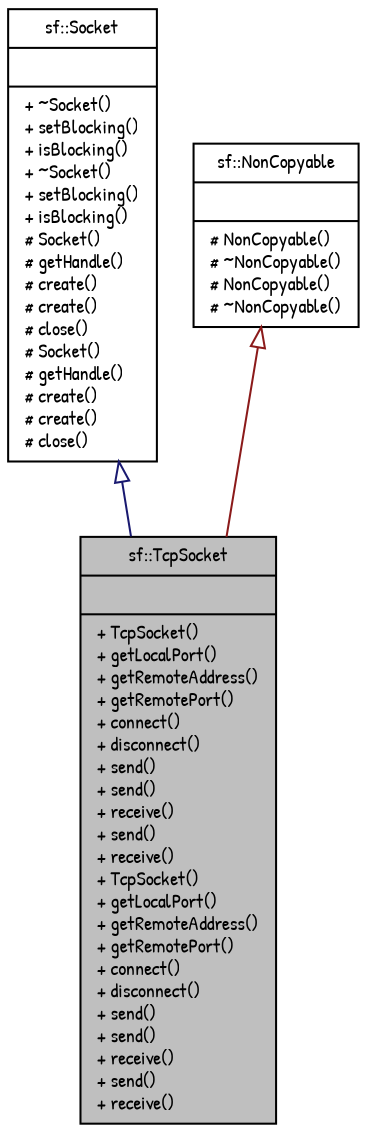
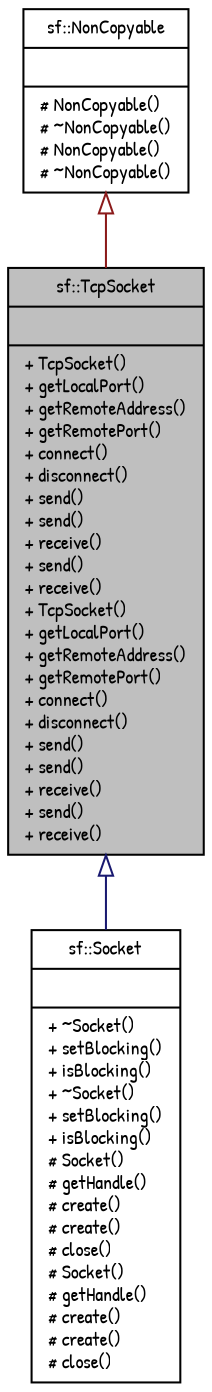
(127, 509) -> (106, 903)
